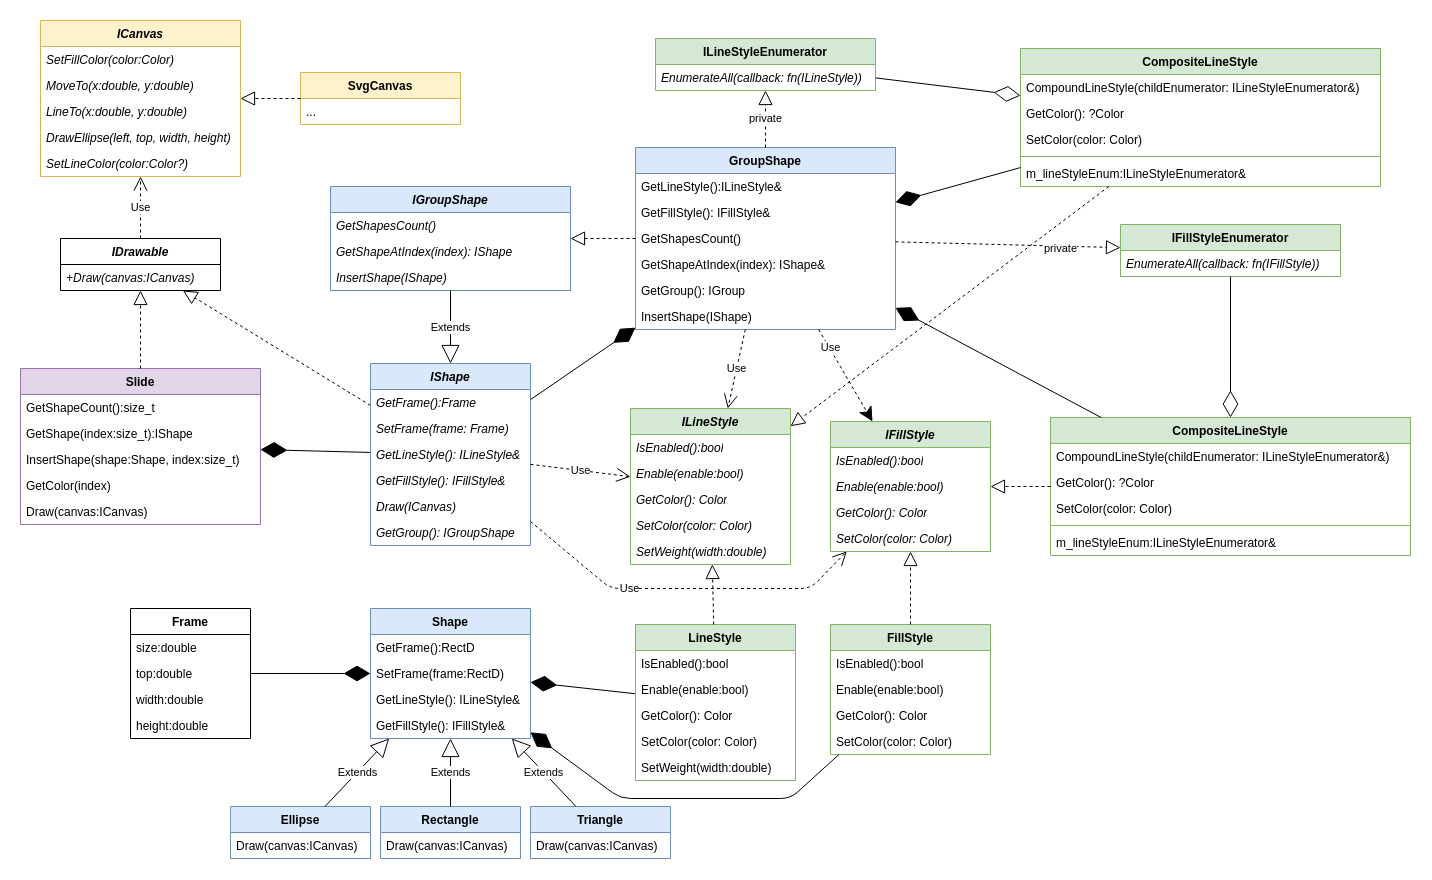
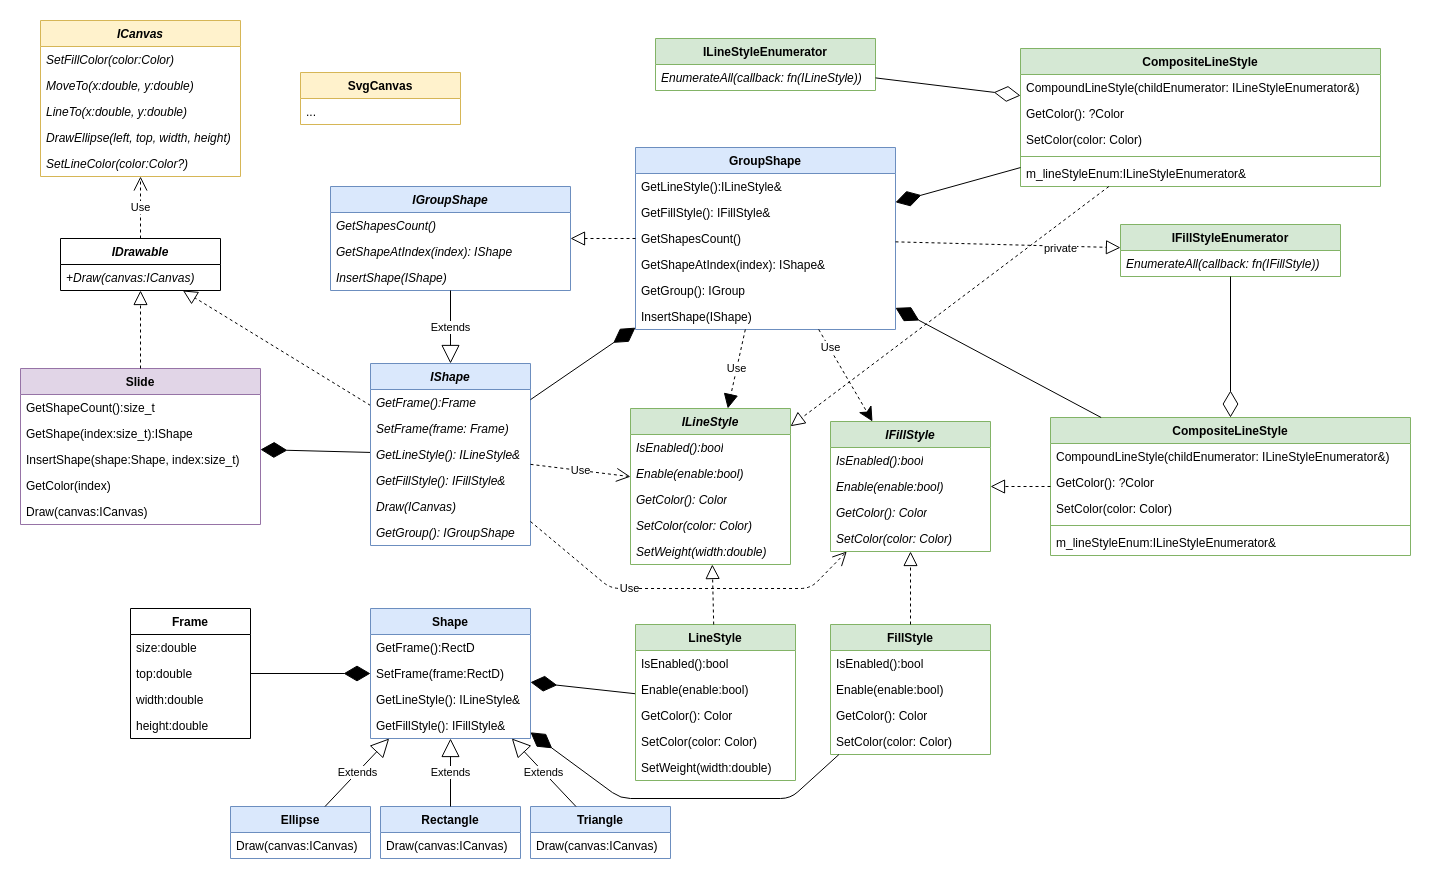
(277, 99) -> none
(766, 126) -> none
(730, 399) -> (731, 394)
